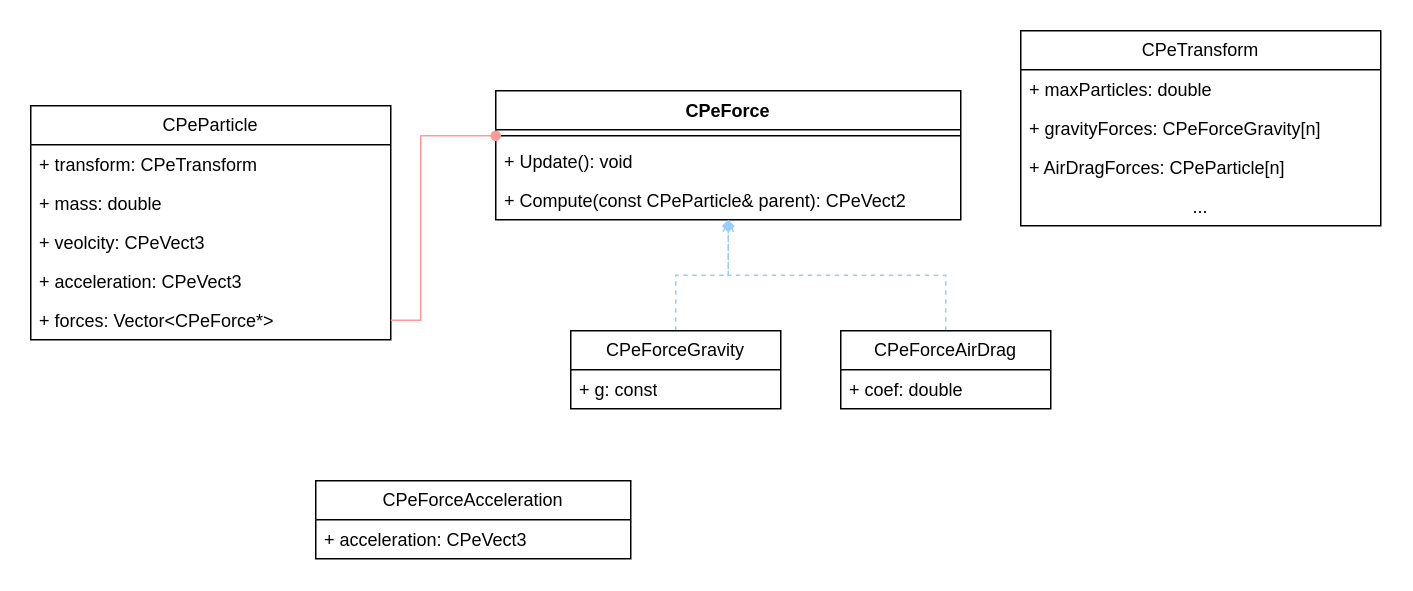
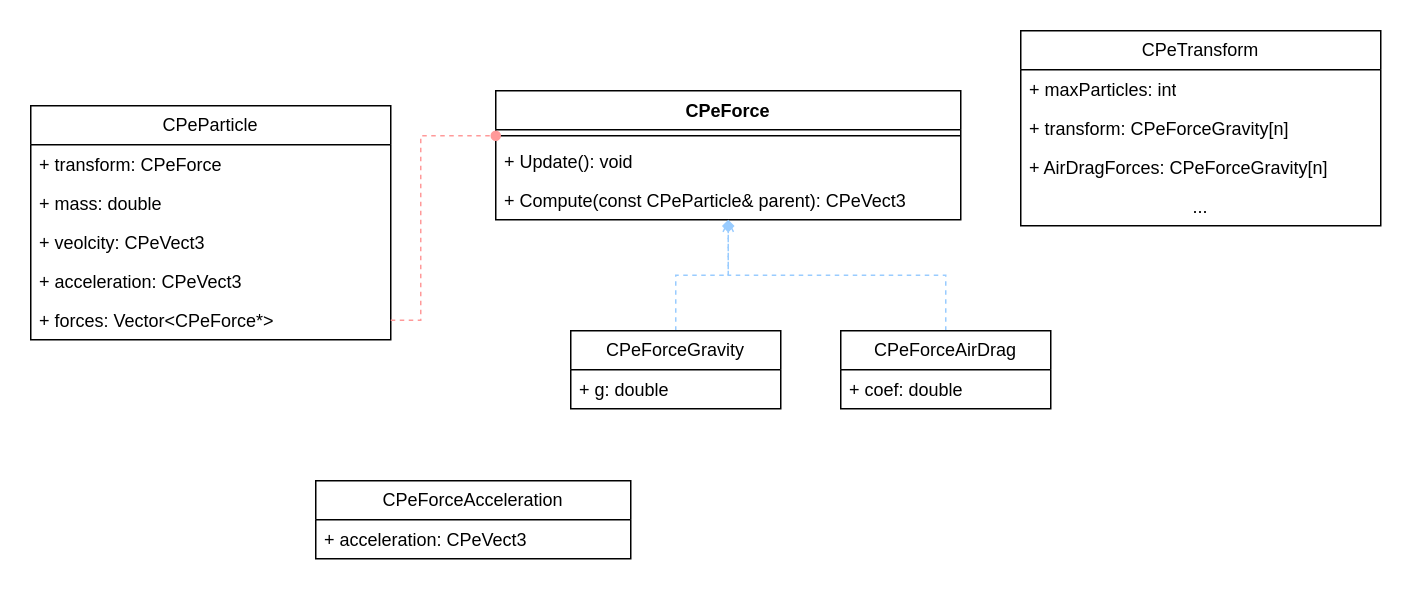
(1127, 91) -> (1111, 91)
(1194, 130) -> (1177, 130)
(159, 166) -> (139, 166)
(1172, 169) -> (1194, 169)
(720, 202) -> (720, 202)
(421, 207) -> (421, 207)
(623, 391) -> (626, 391)
